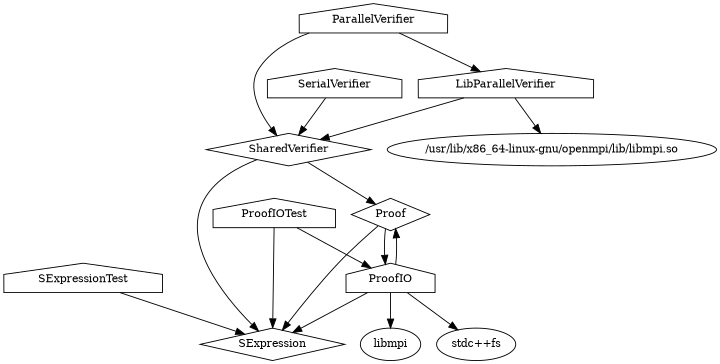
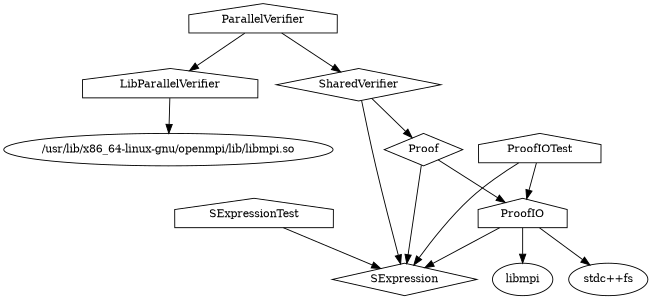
(335, 85) -> none
(396, 117) -> none
(397, 251) -> none
